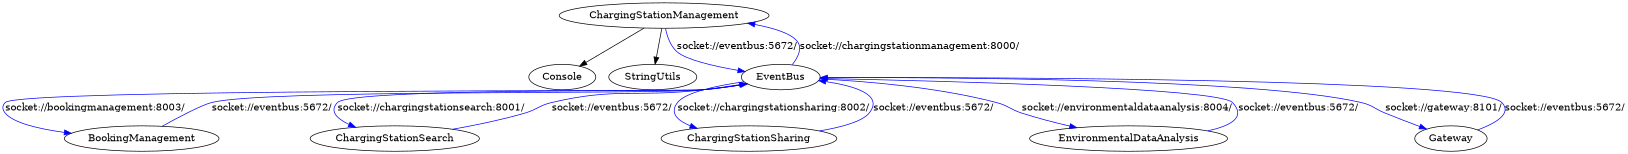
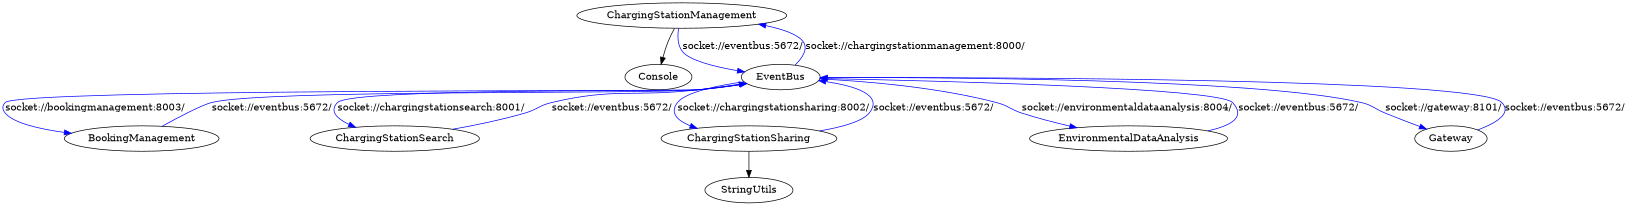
(659, 43) -> (749, 161)
